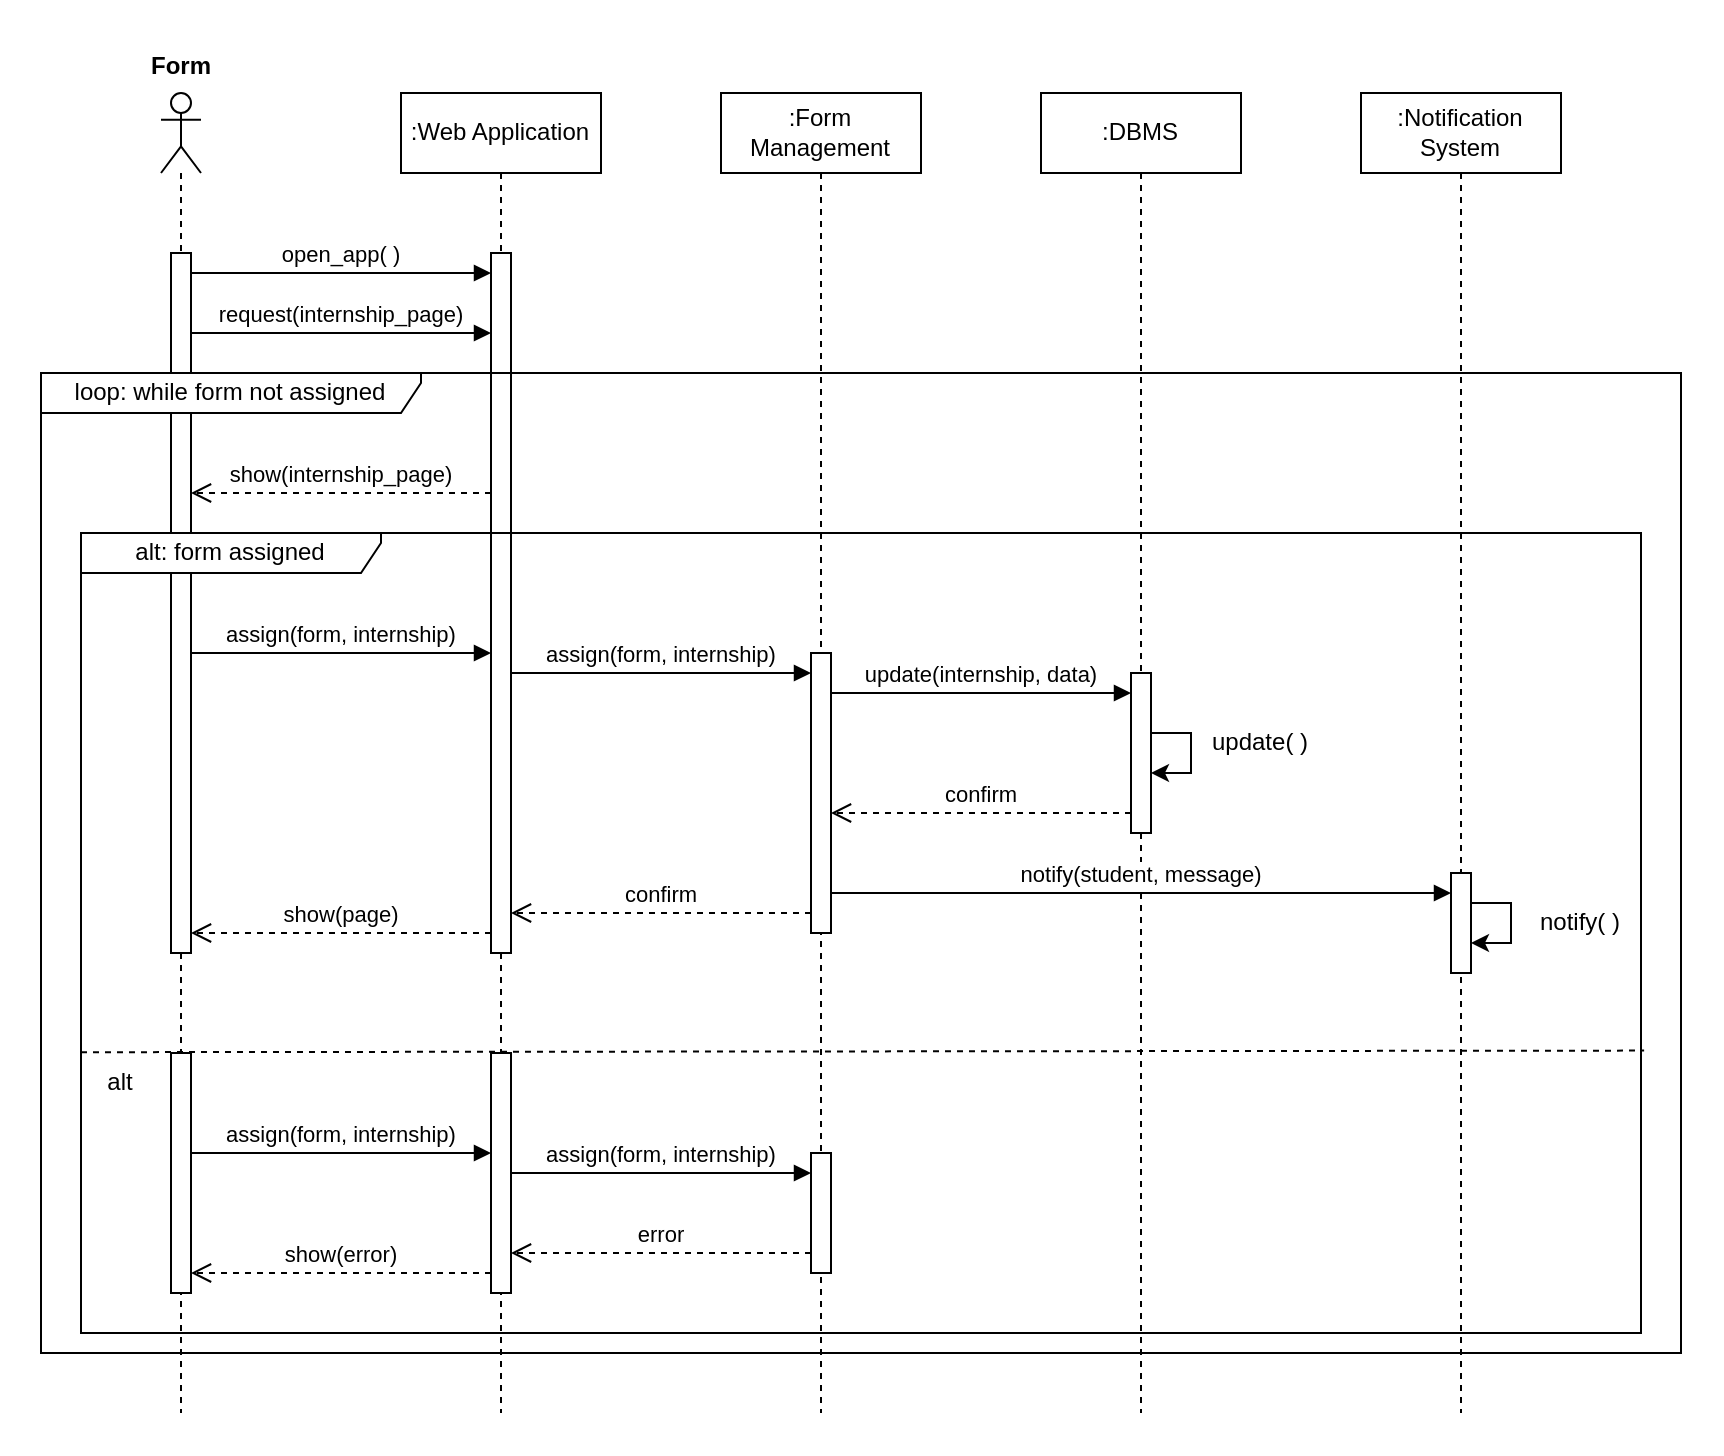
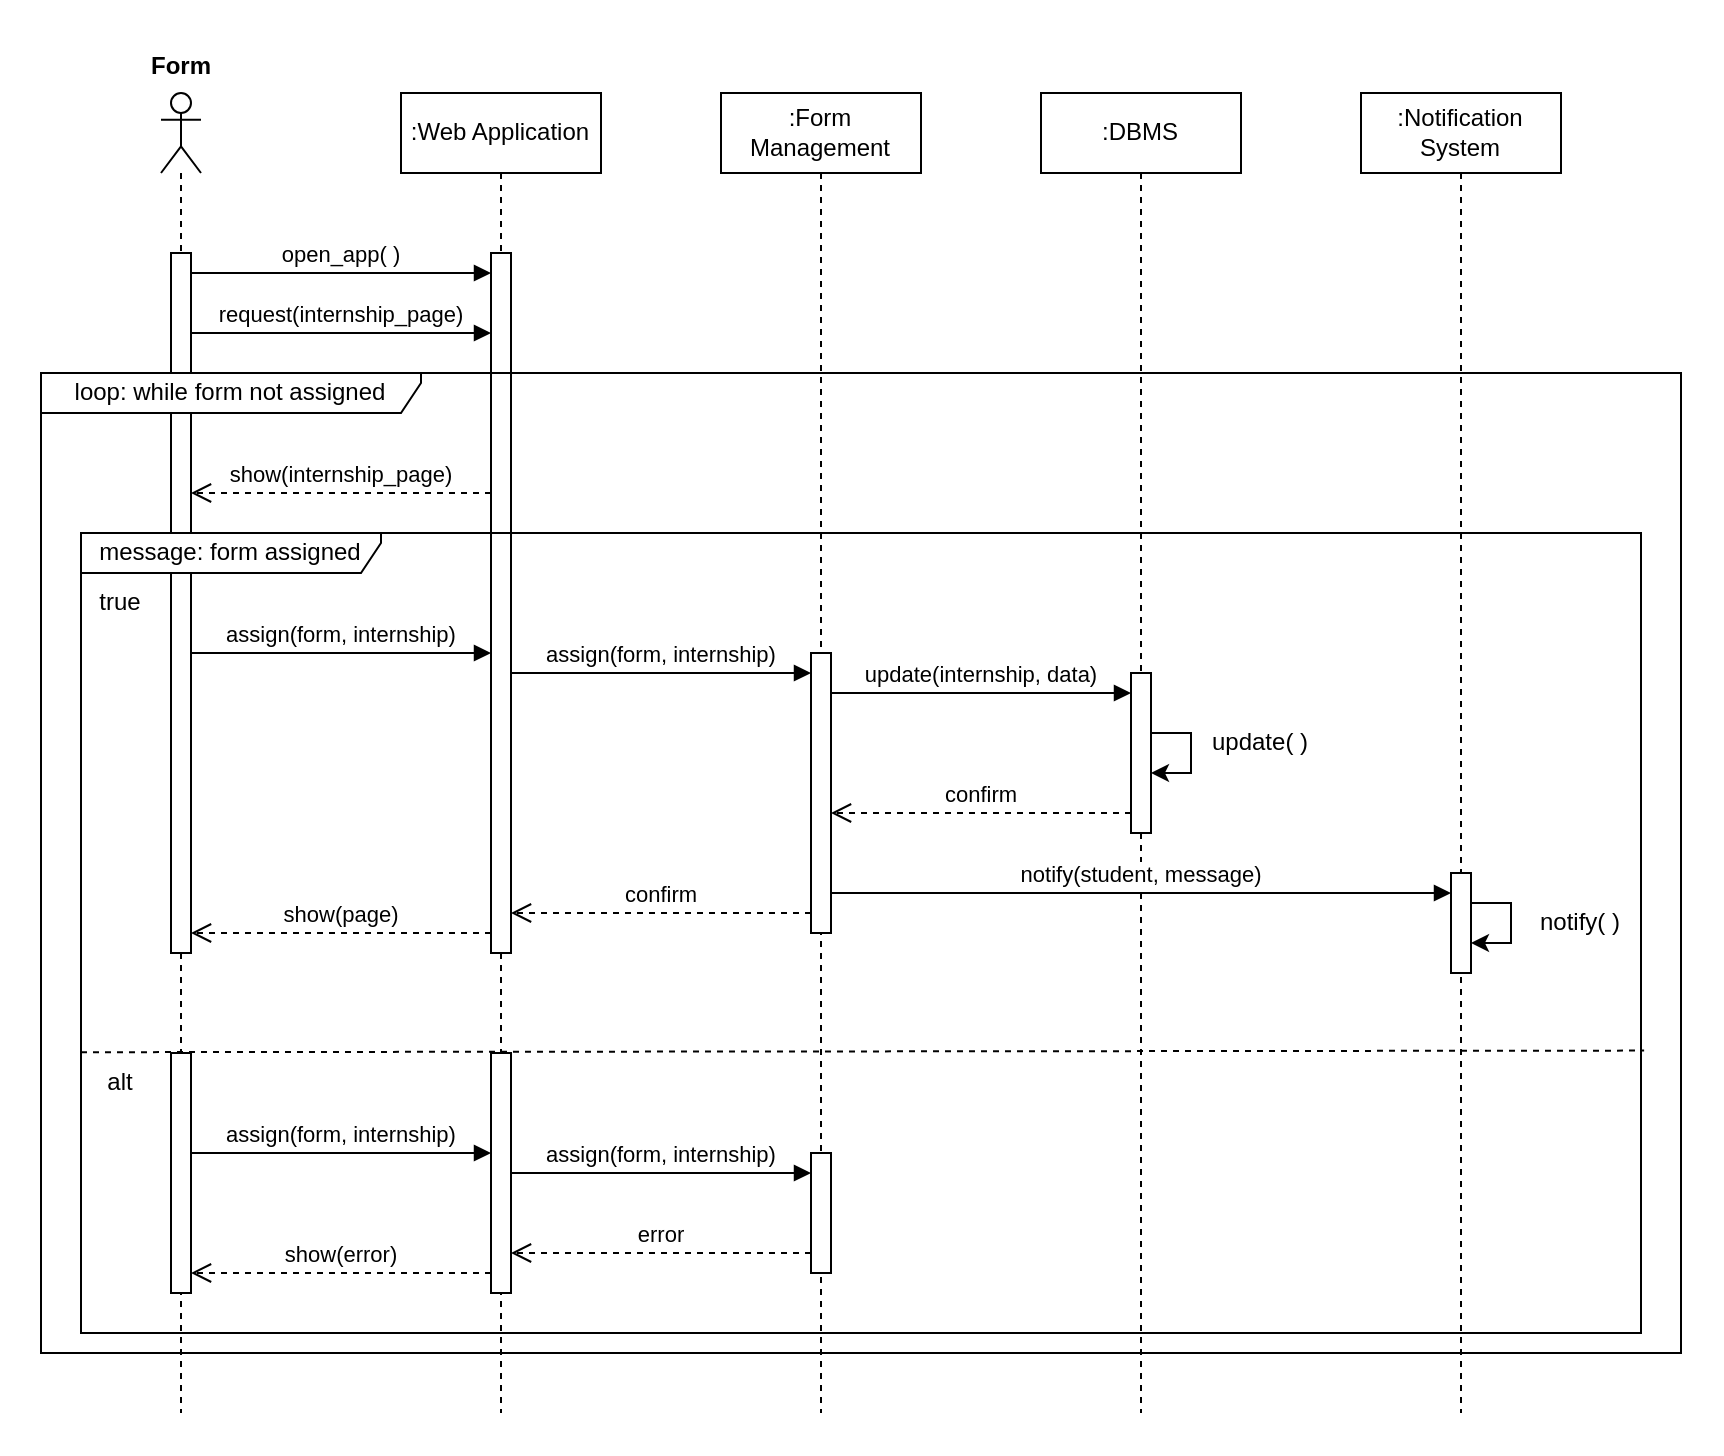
(231, 553) -> (231, 553)
none -> (121, 603)
